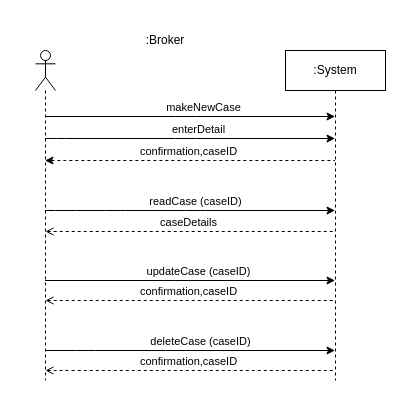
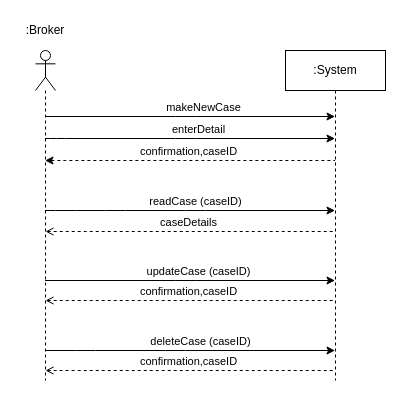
(166, 41) -> (46, 31)
